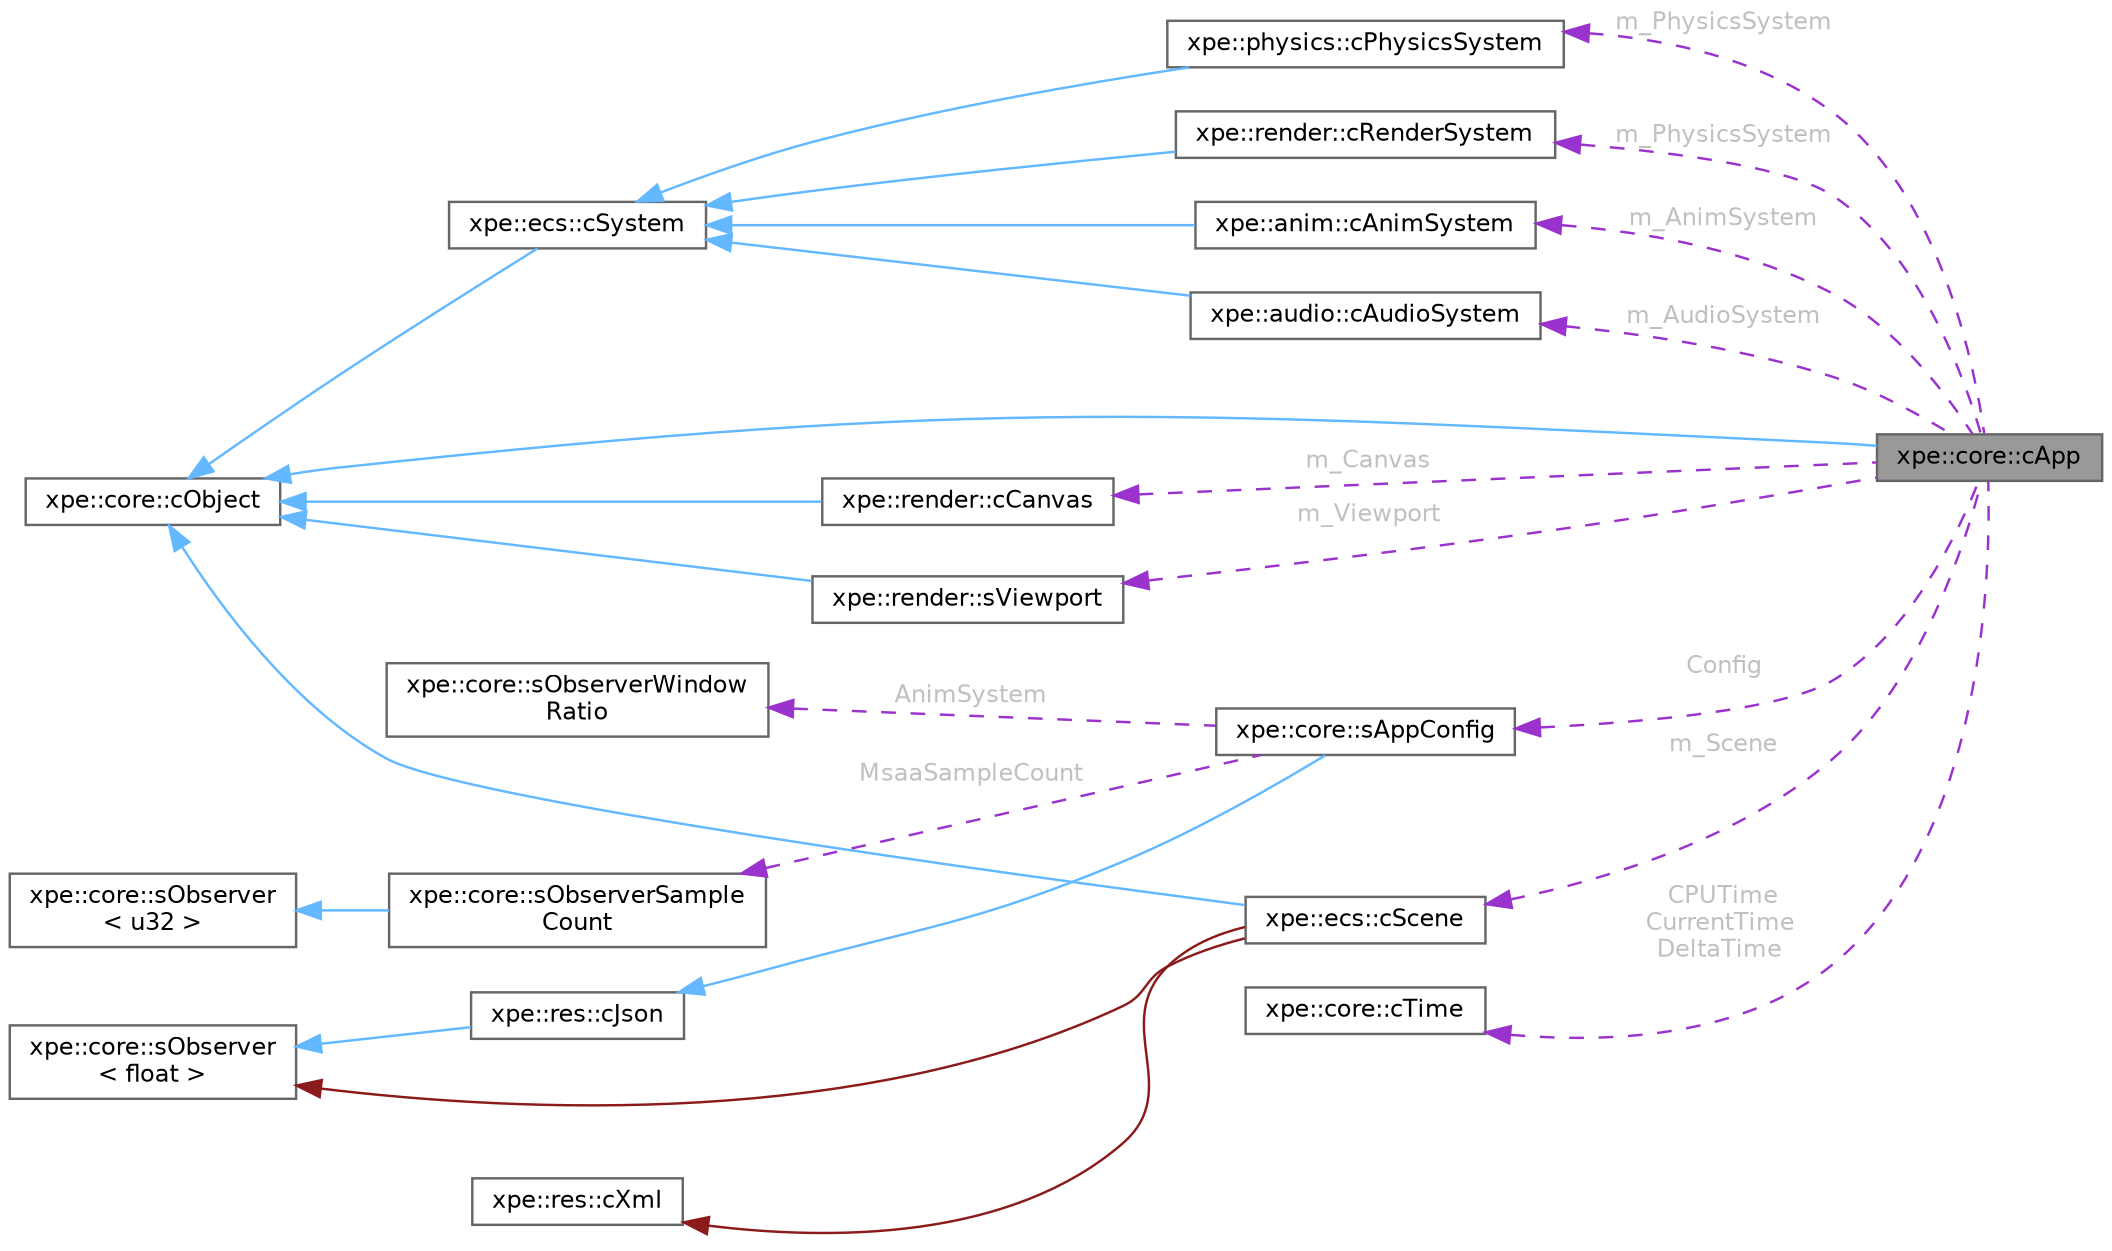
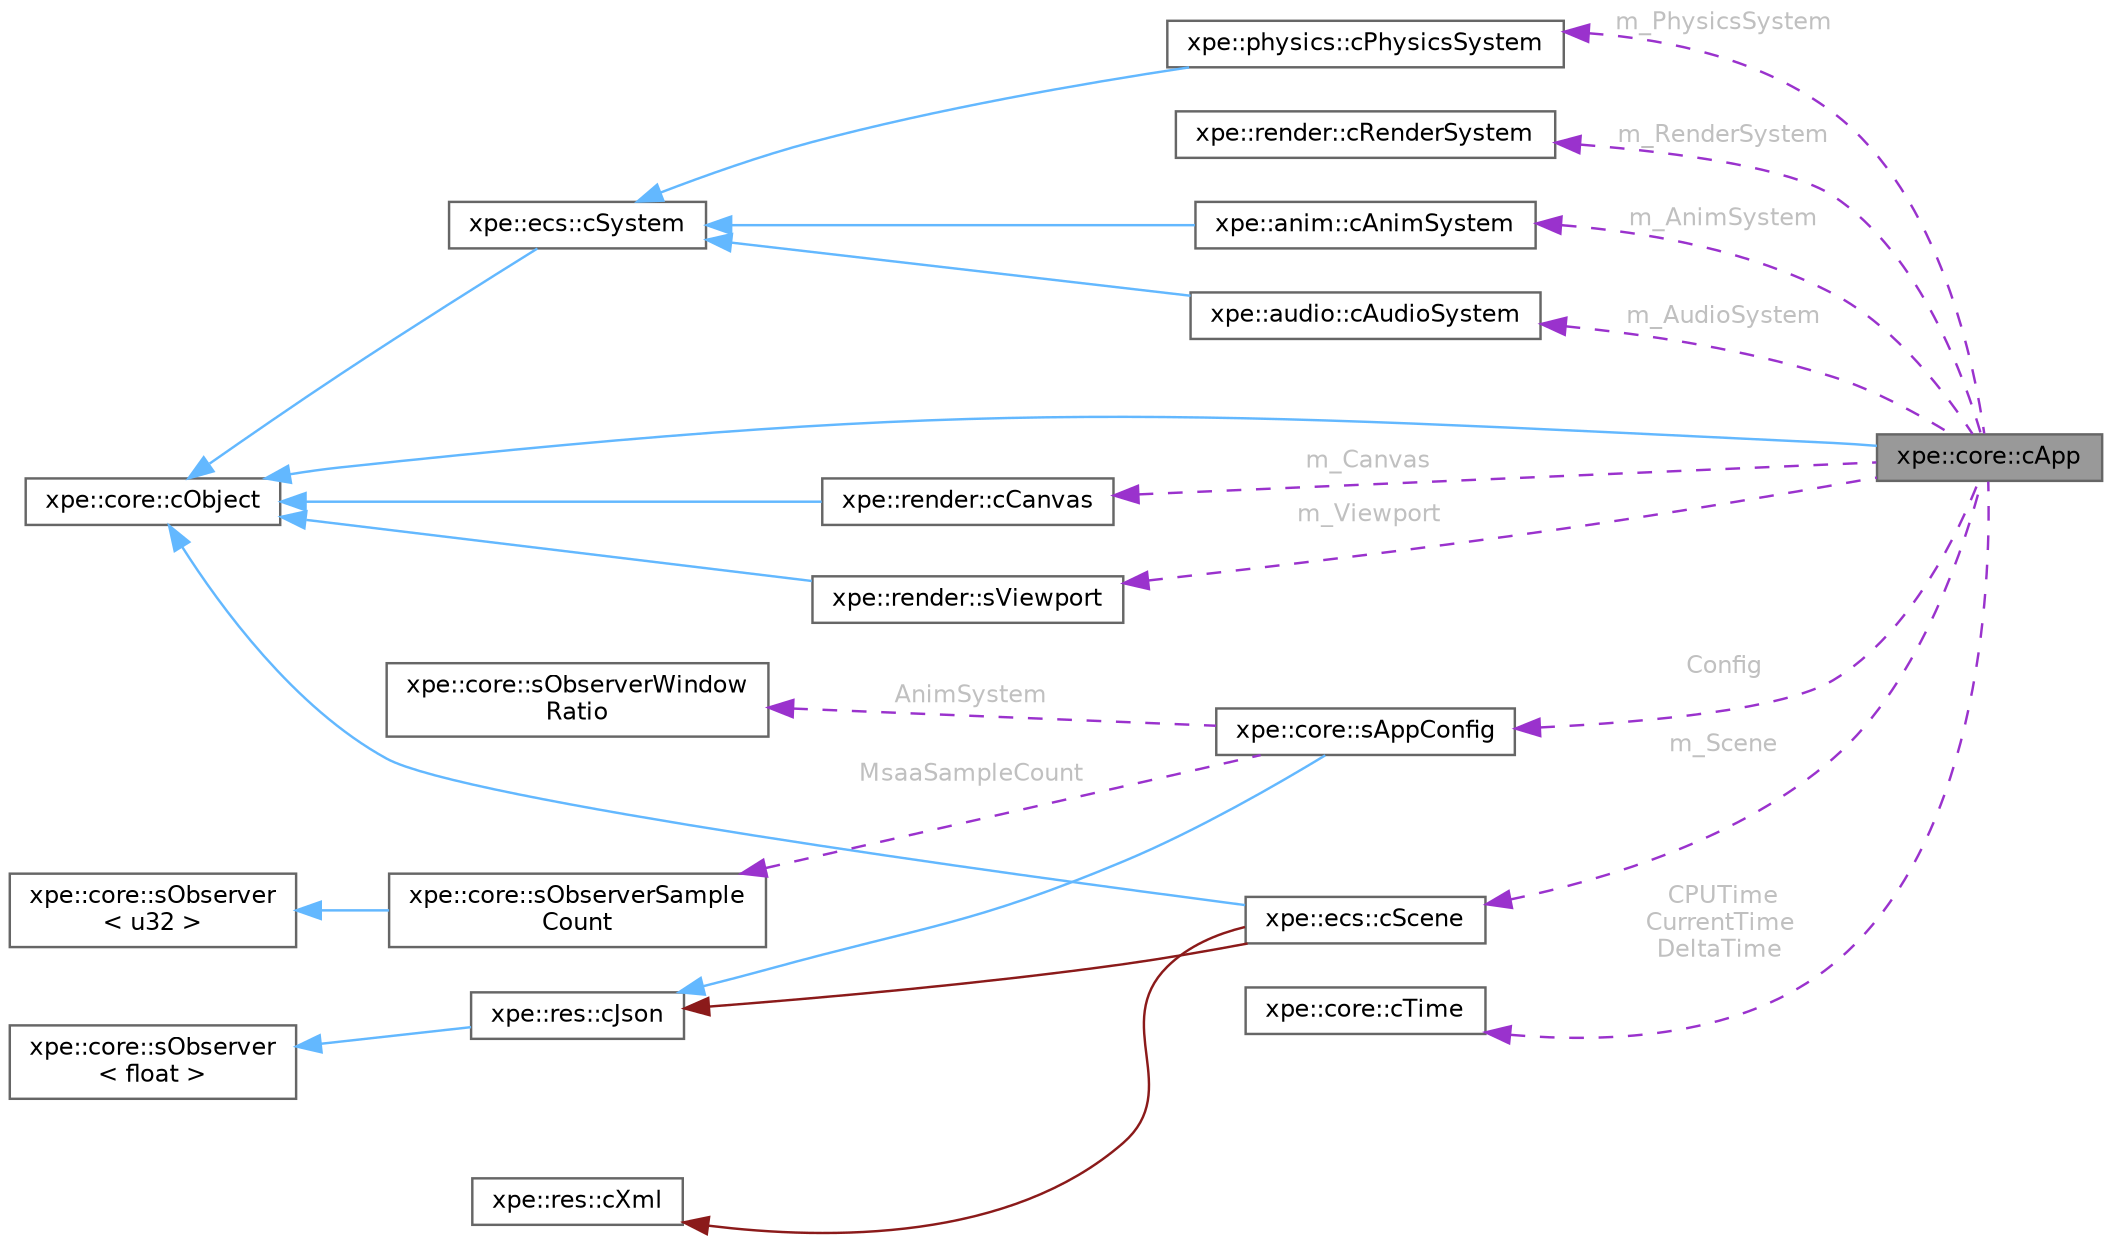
(1720, 136) -> (1720, 136)
(953, 174) -> none
(799, 1093) -> (979, 982)
